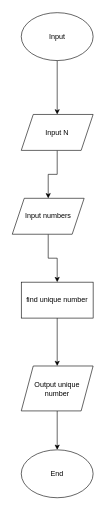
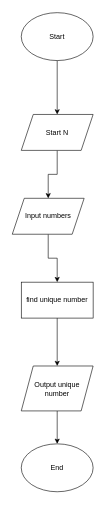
(57, 36) -> (57, 36)
(57, 132) -> (57, 132)
(57, 474) -> (57, 468)
